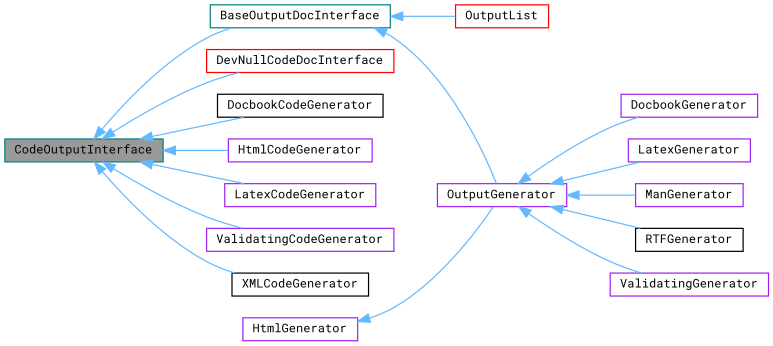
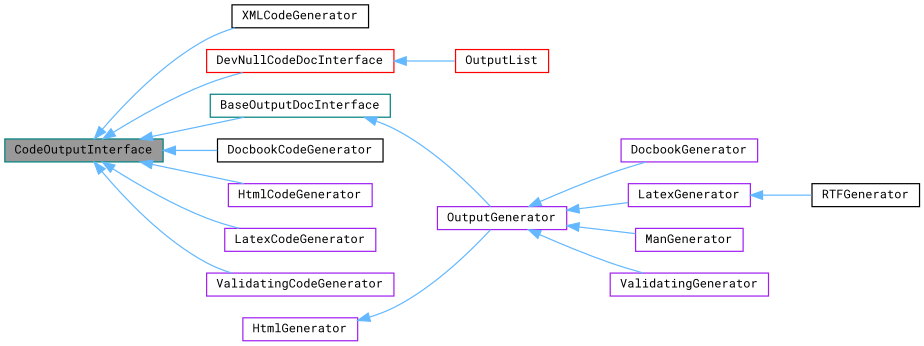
(429, 16) -> (431, 61)
(602, 219) -> (787, 195)
